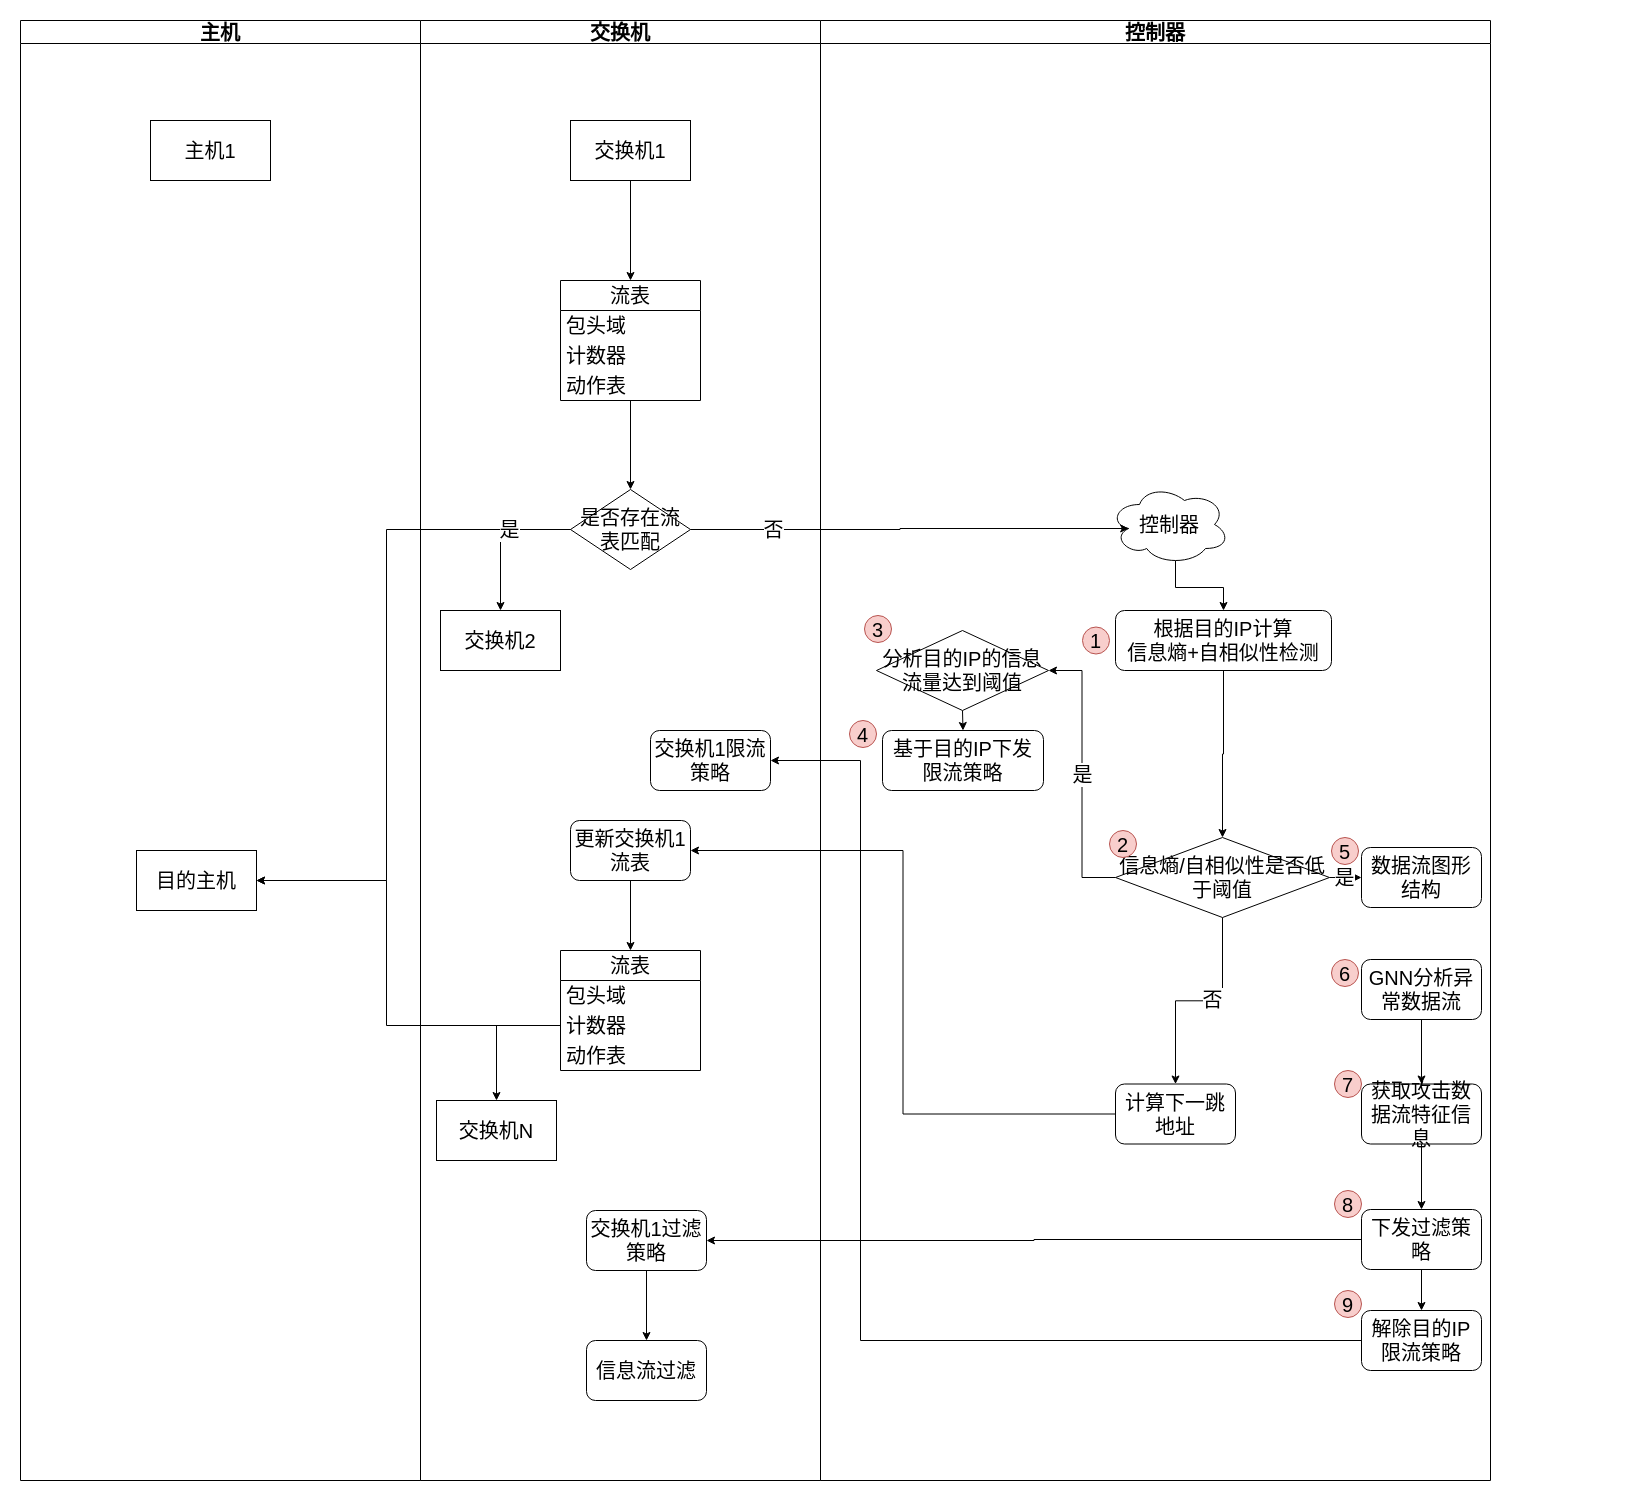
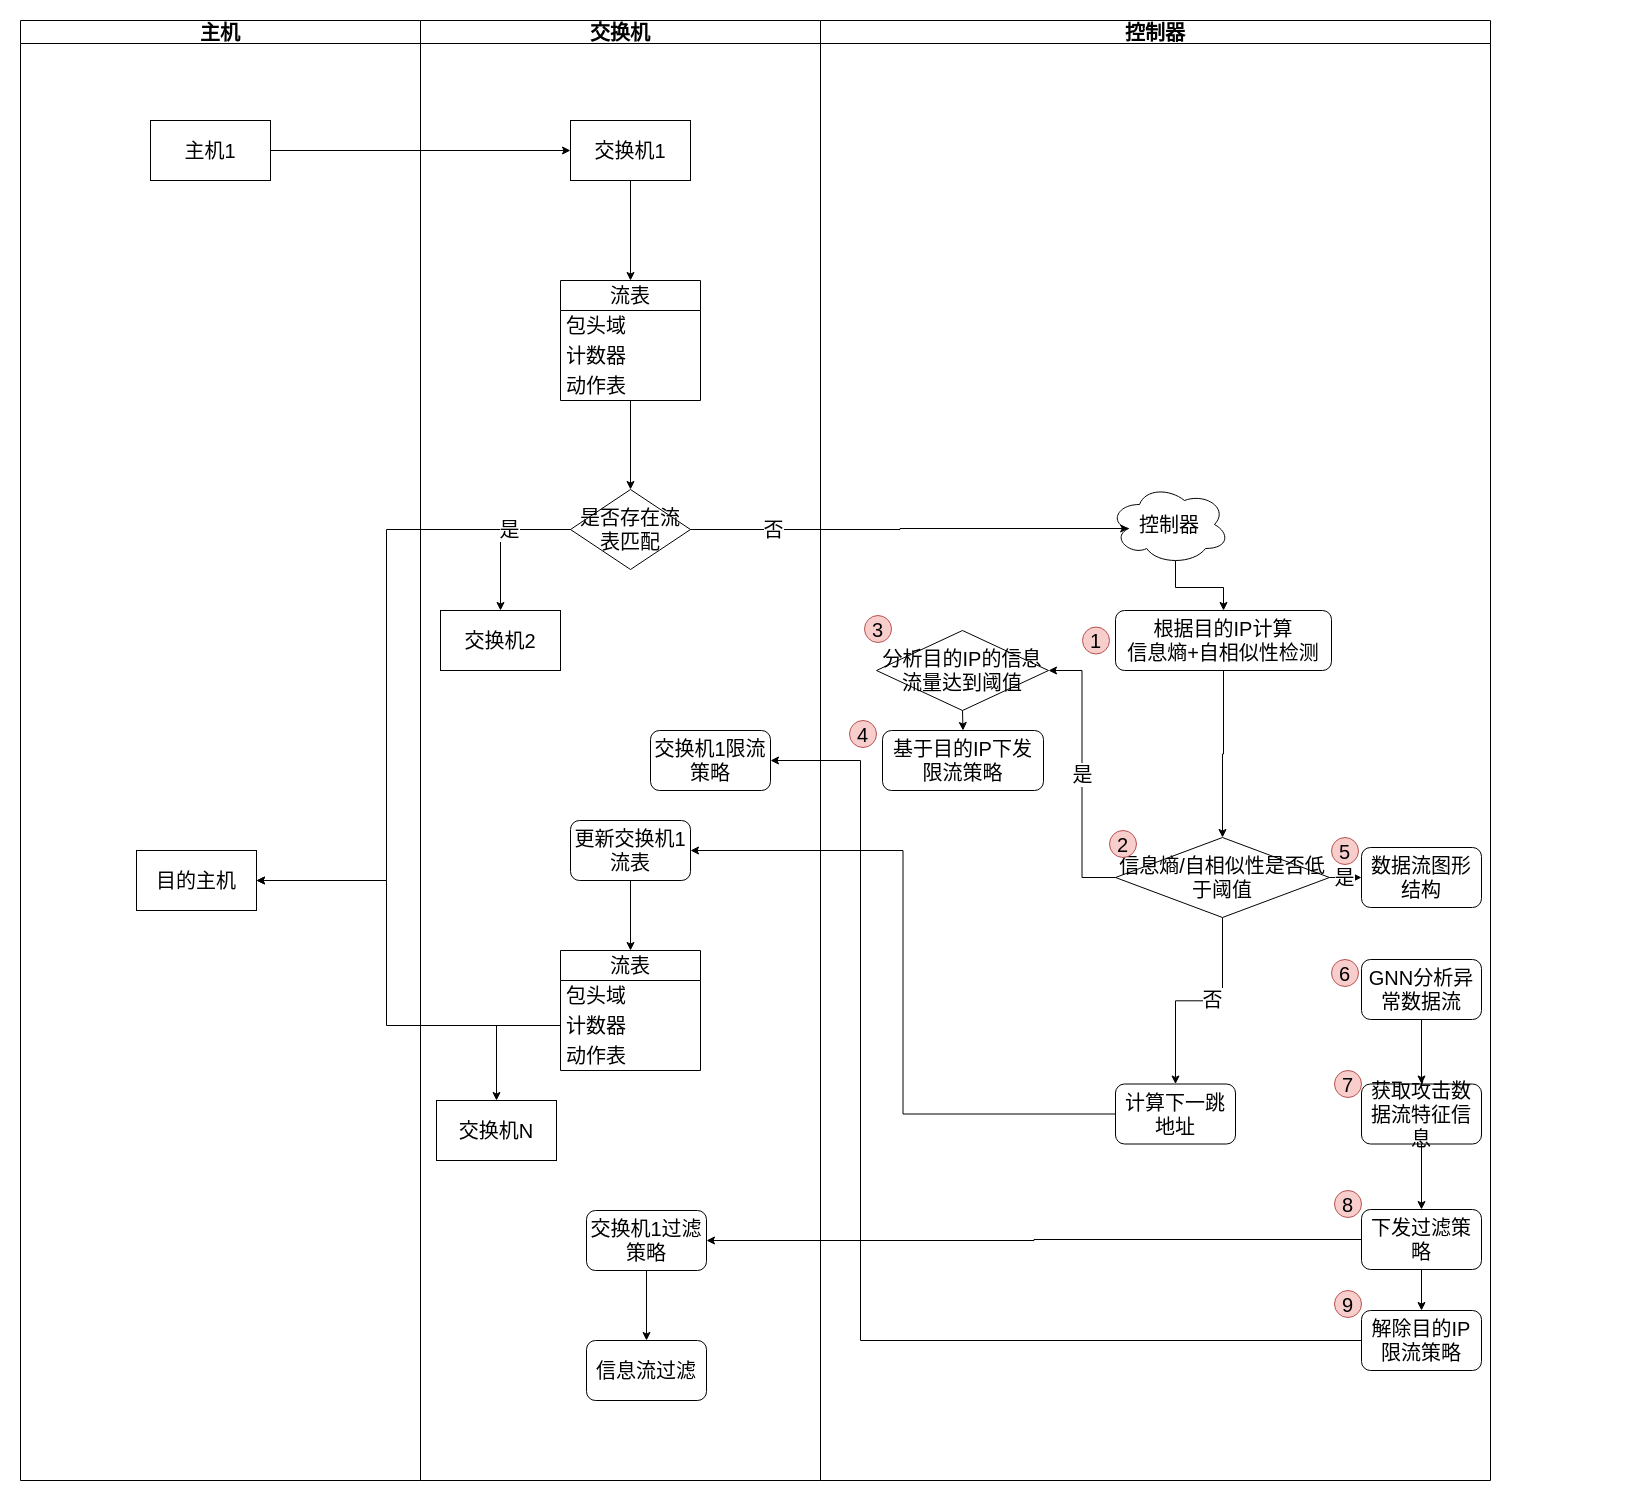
none -> (417, 151)
